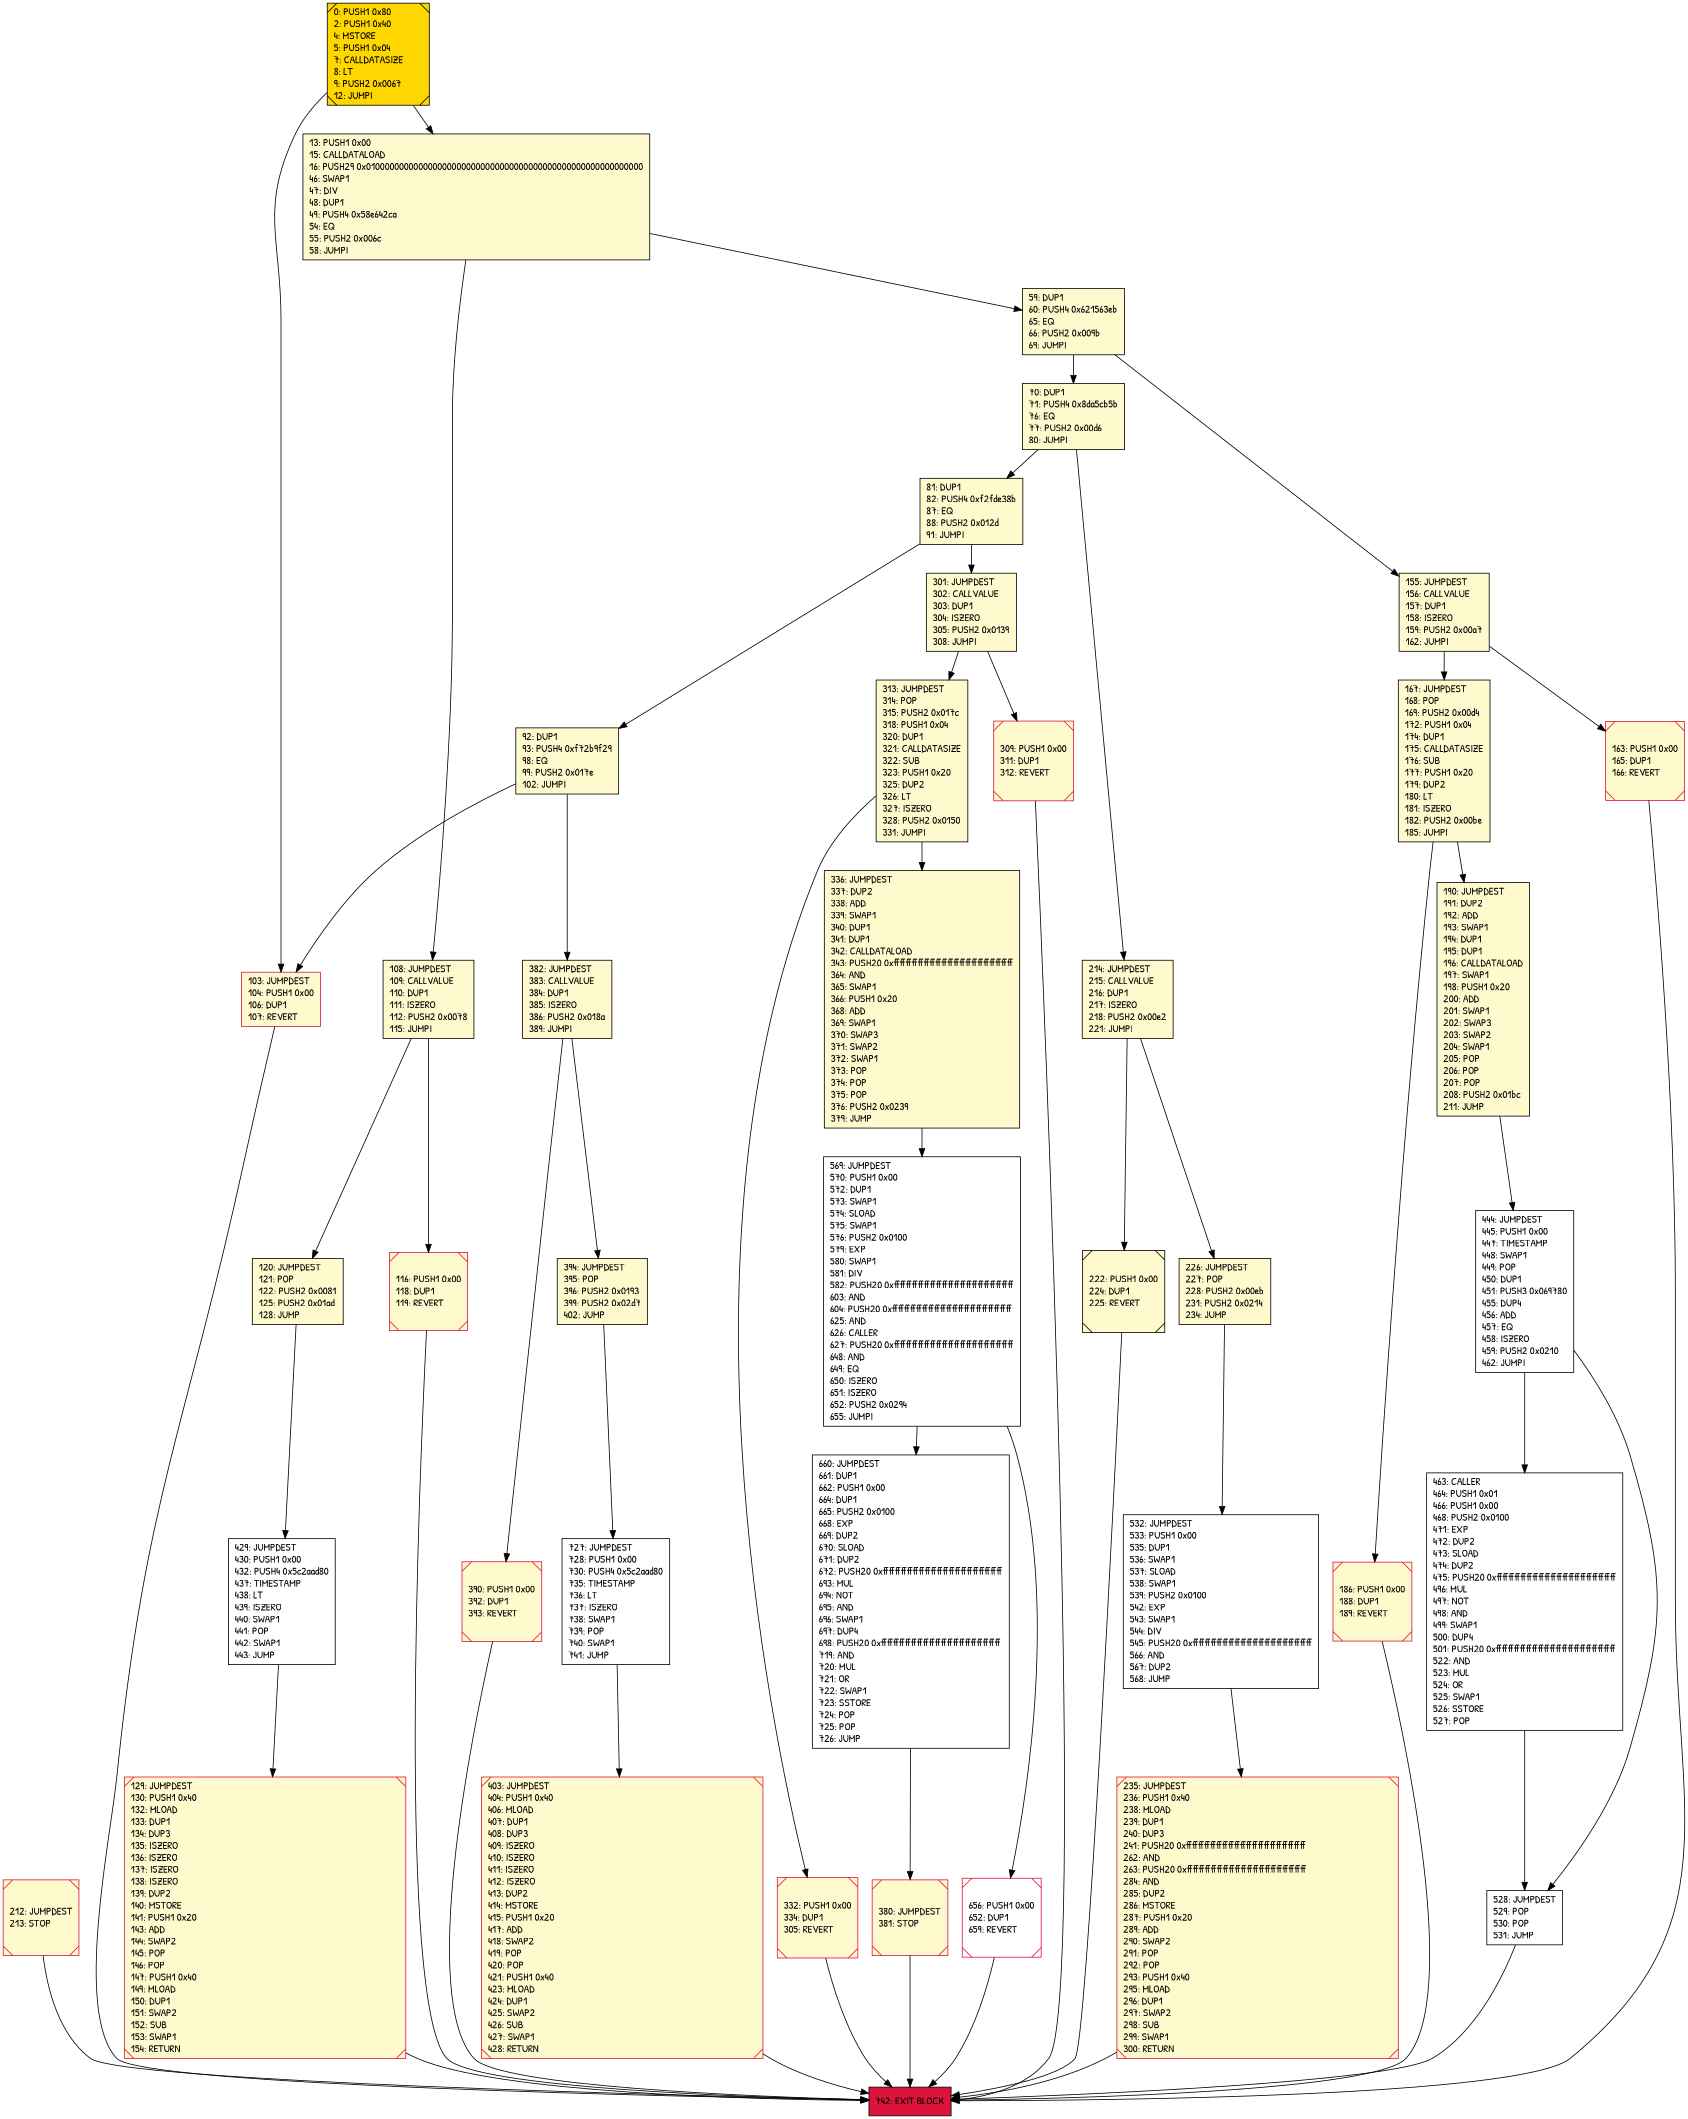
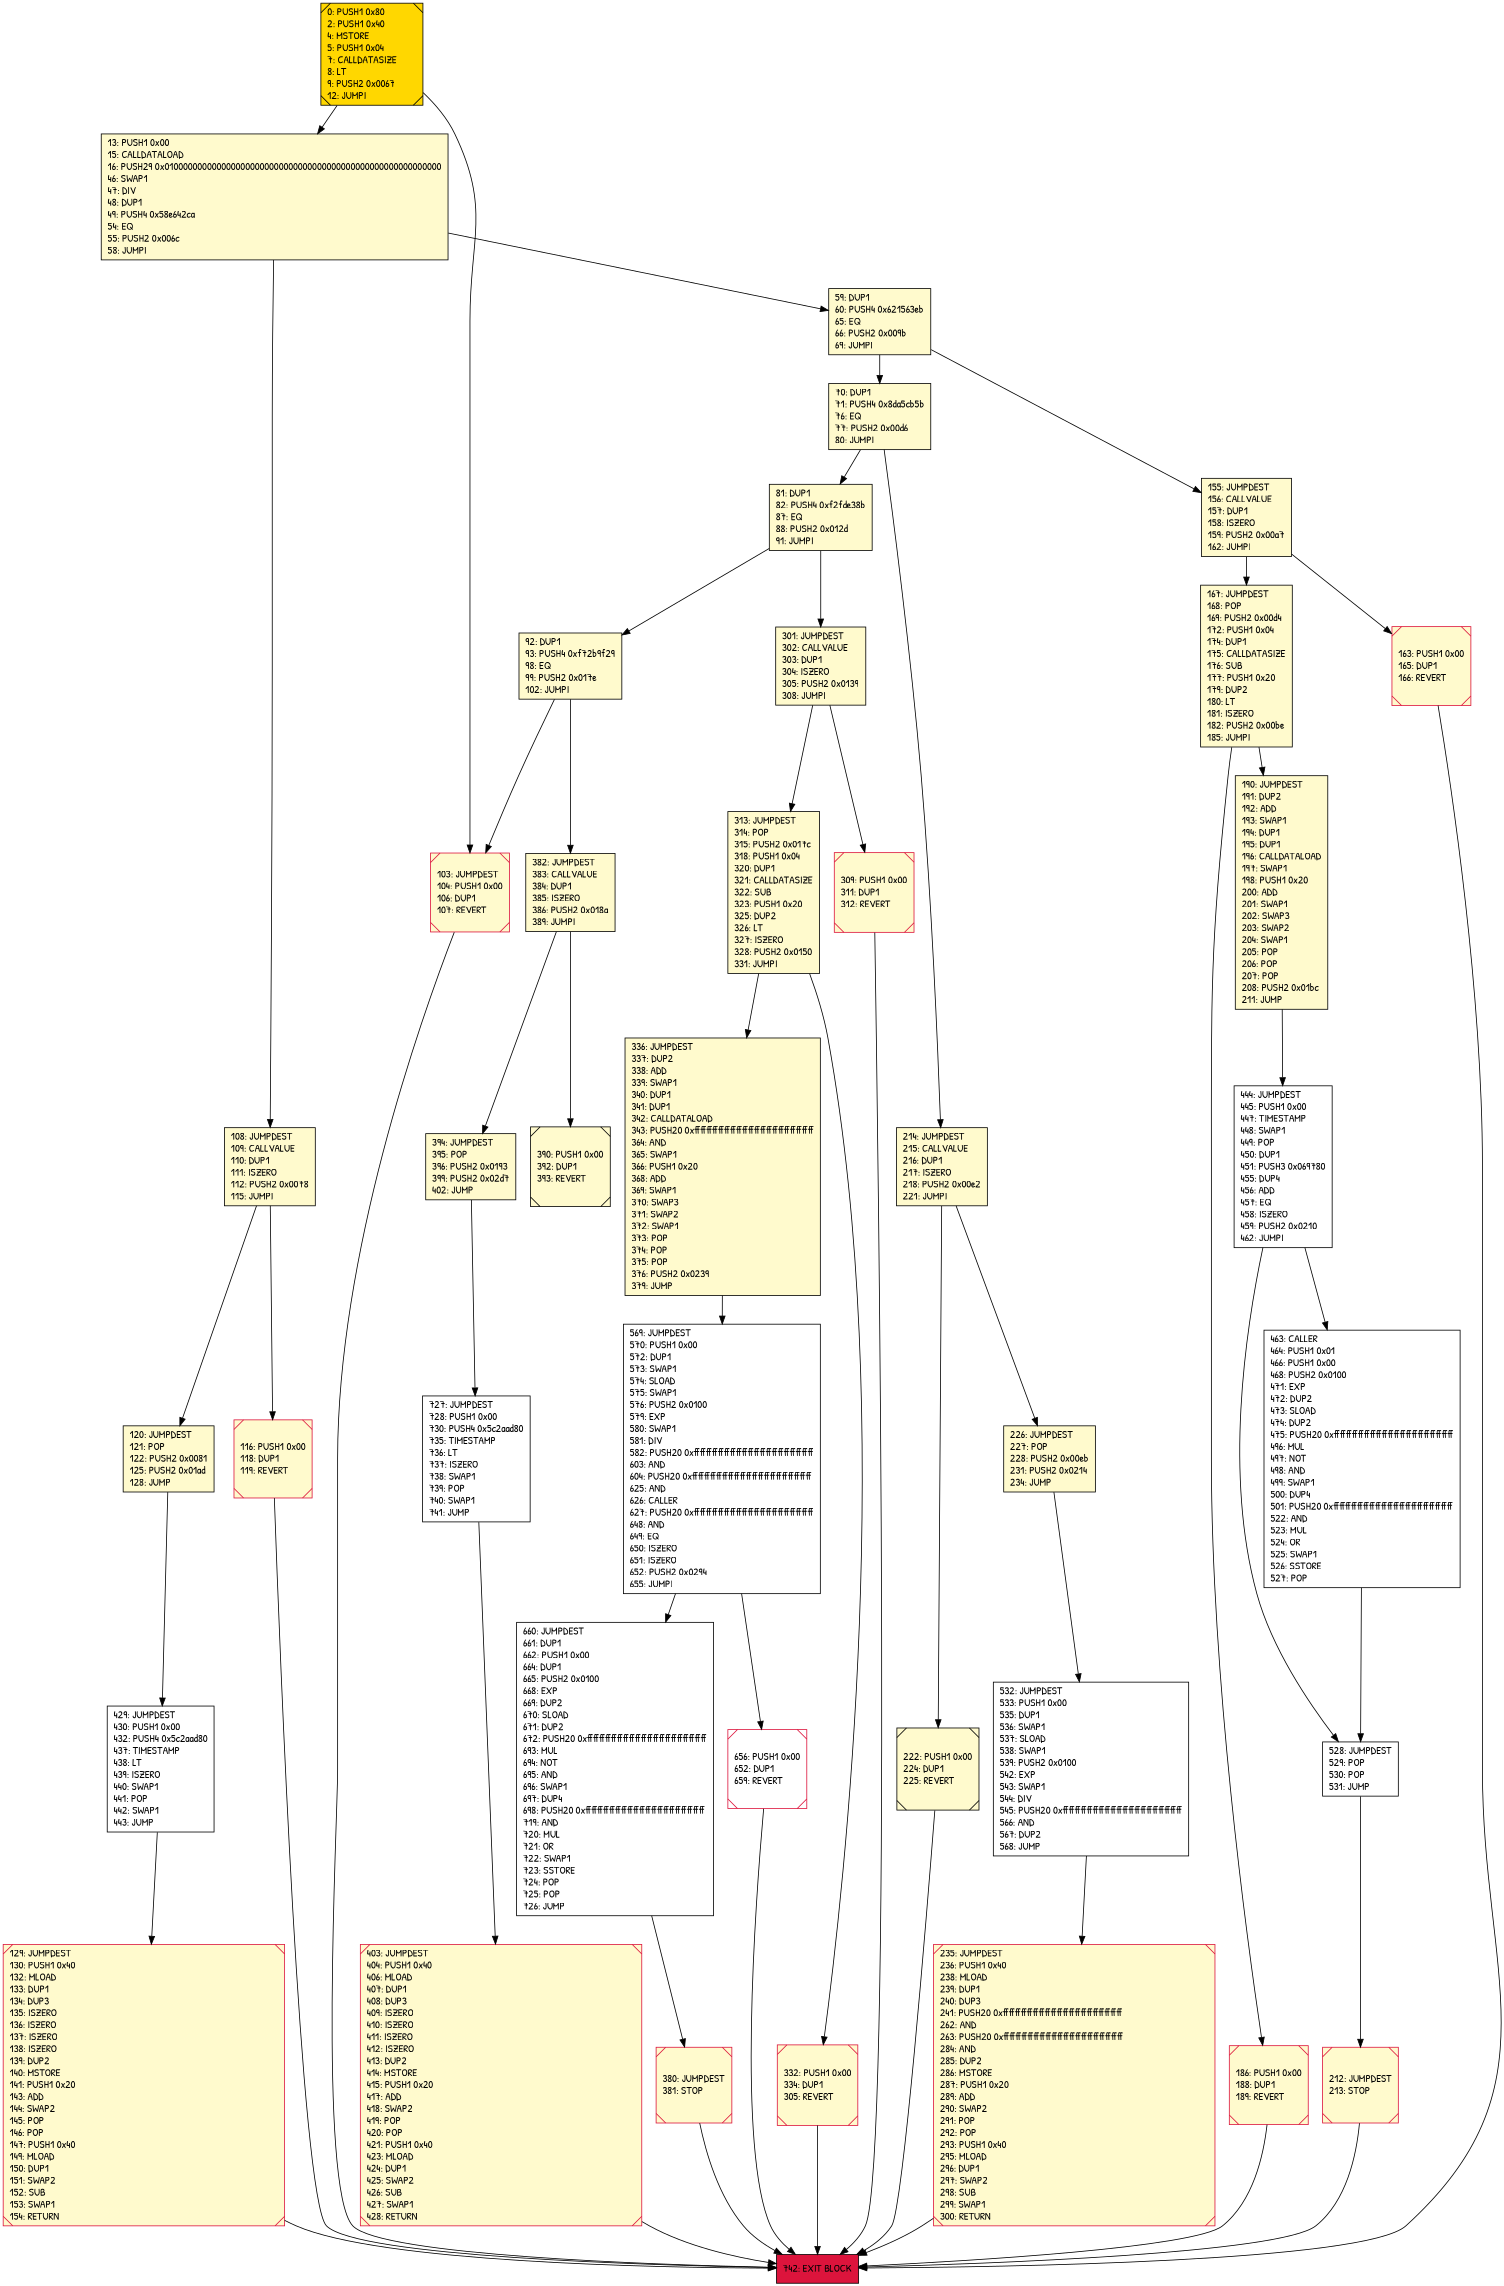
(281, 999) -> (470, 892)
(502, 1602) -> (570, 1167)
(466, 2043) -> none
(1406, 2067) -> (1360, 1918)
